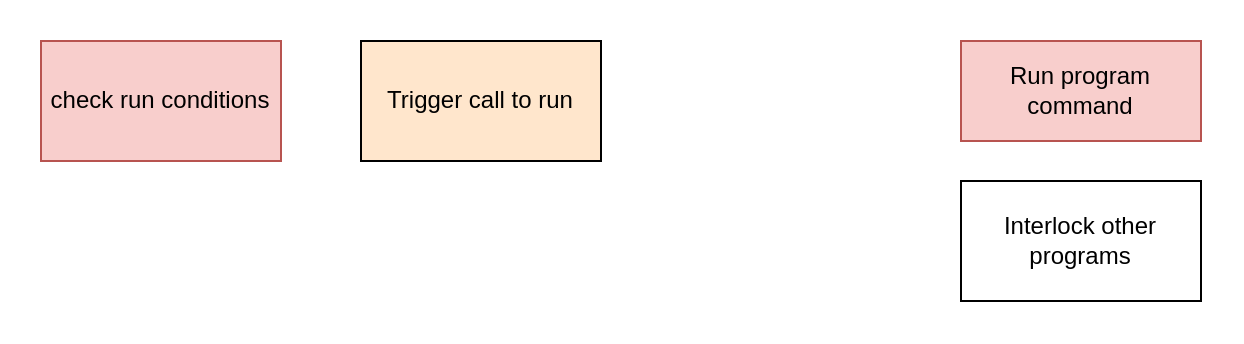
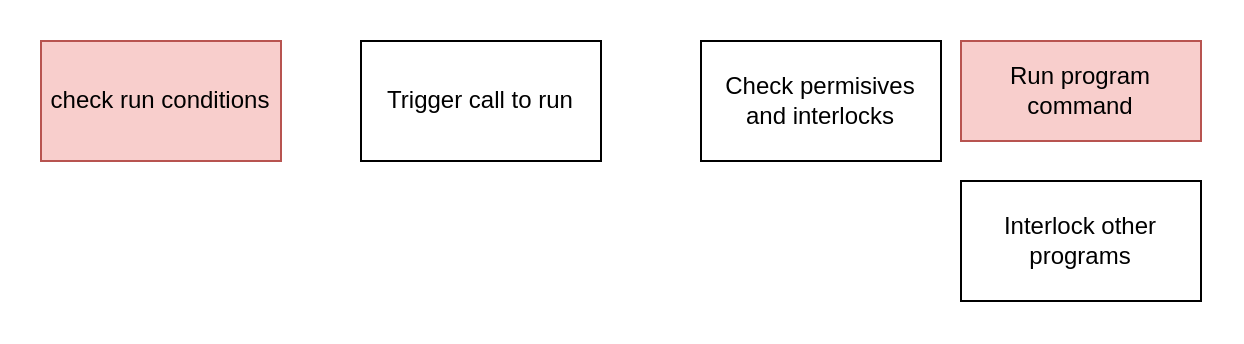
(481, 101) -> (481, 101)
none -> (821, 101)
